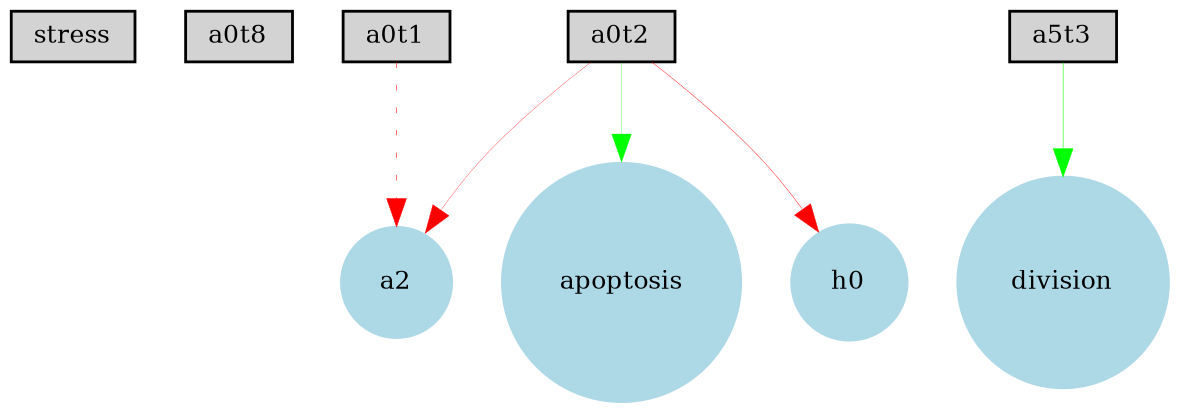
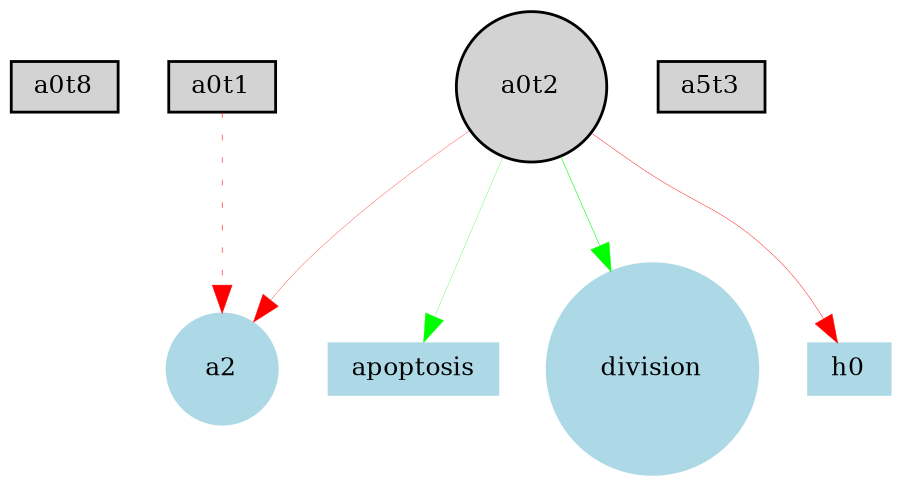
(73, 37) -> none
(622, 37) -> (532, 87)
(1063, 105) -> (580, 201)
(622, 282) -> (413, 369)
(849, 282) -> (849, 369)
